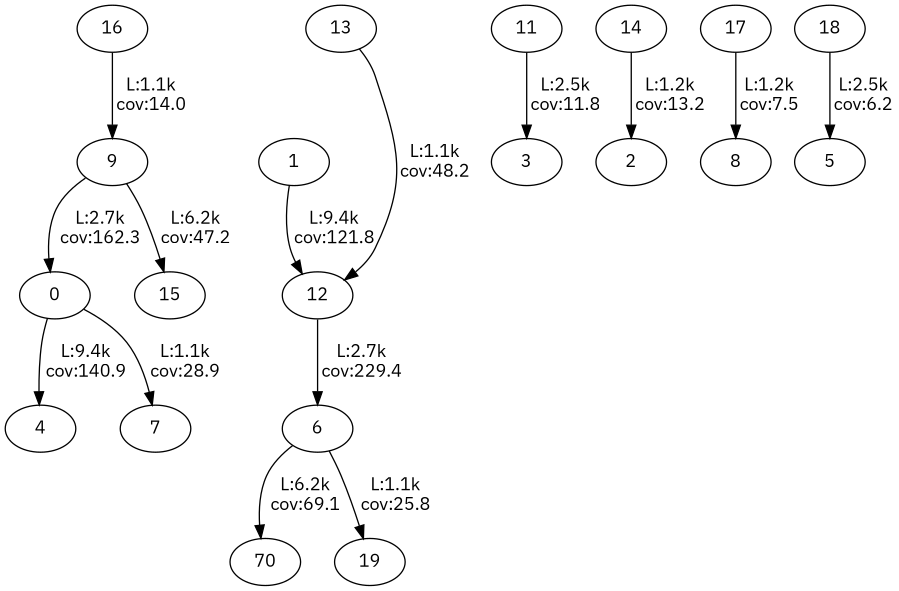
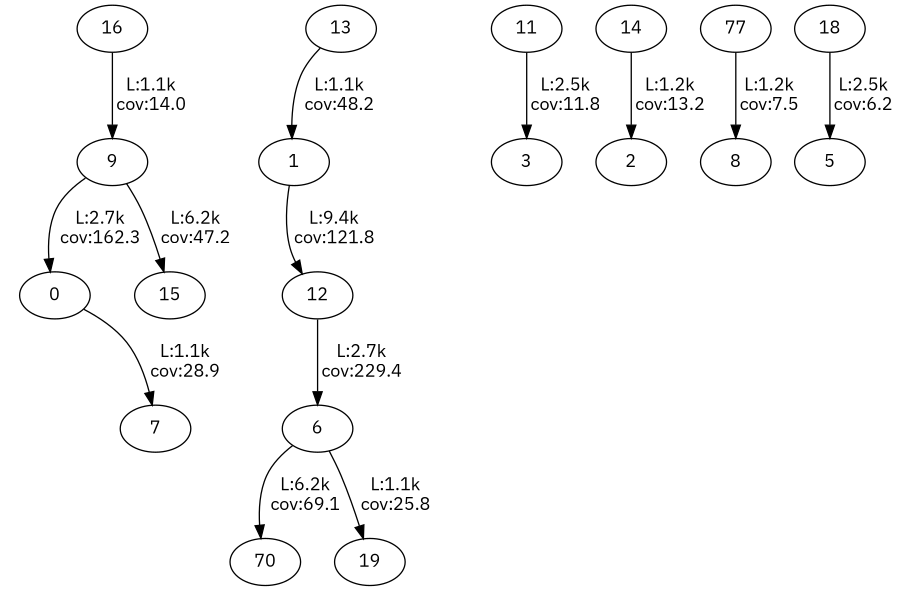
(736, 29) -> (736, 29)
(396, 162) -> (298, 83)
(41, 429) -> none
